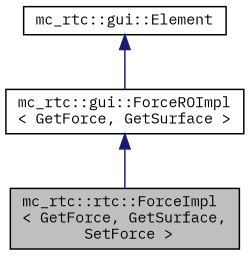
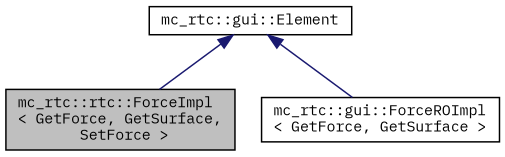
(125, 169) -> (190, 67)
